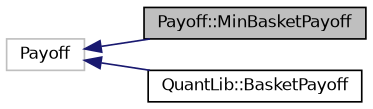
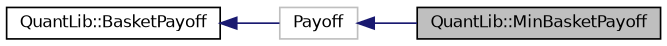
(255, 23) -> (539, 23)
(126, 67) -> (258, 23)
